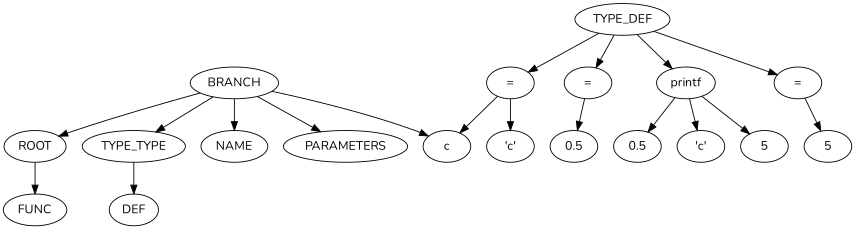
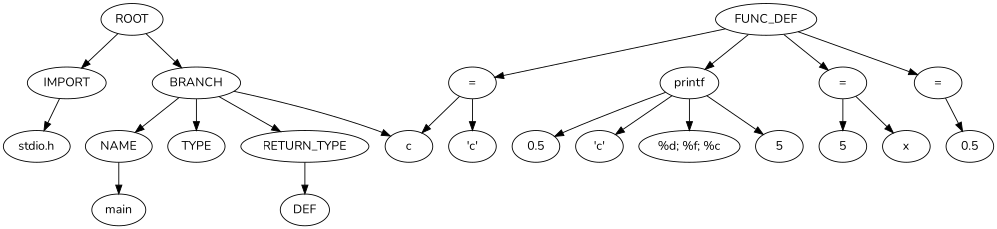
(622, 19) -> (766, 19)
(133, 112) -> (160, 48)
none -> (37, 146)
(134, 146) -> (305, 146)
(346, 146) -> (196, 146)
none -> (689, 146)
none -> (906, 146)
(35, 210) -> (67, 83)
none -> (119, 210)
